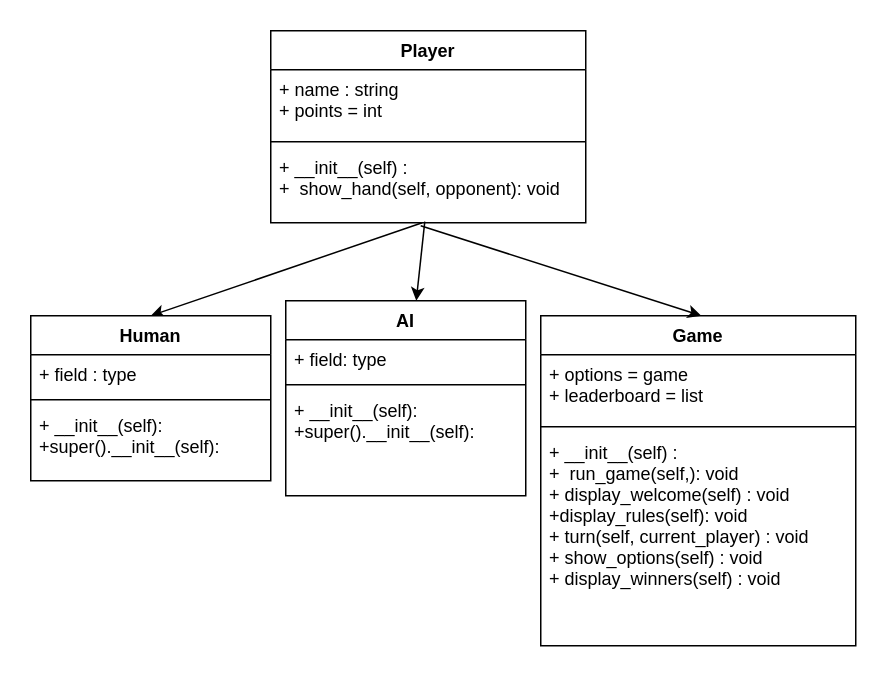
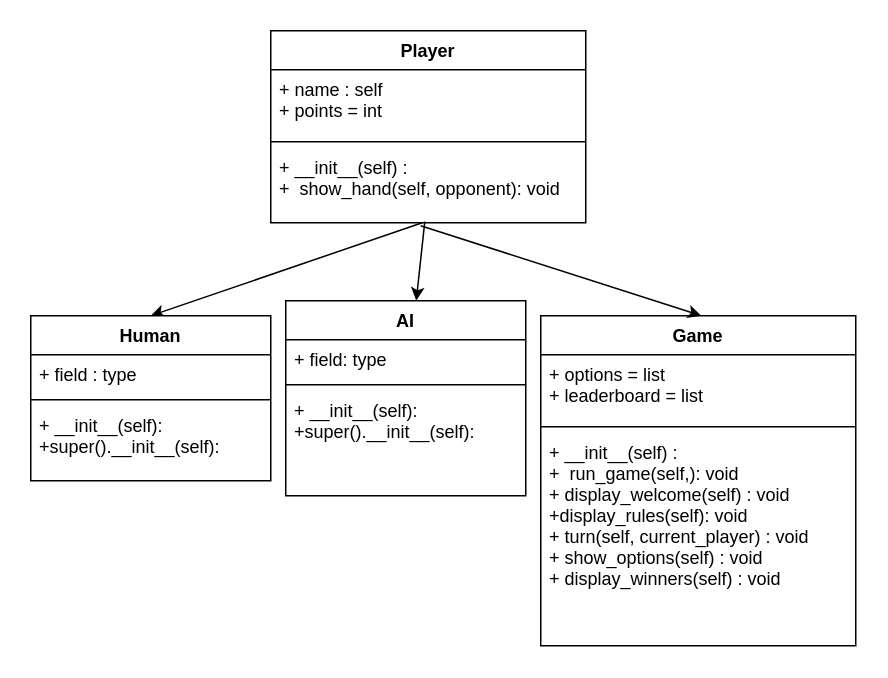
(343, 90) -> (333, 90)
(620, 375) -> (616, 375)
